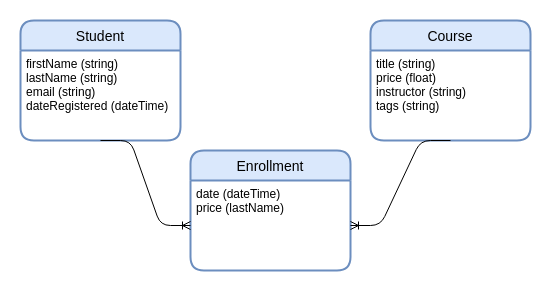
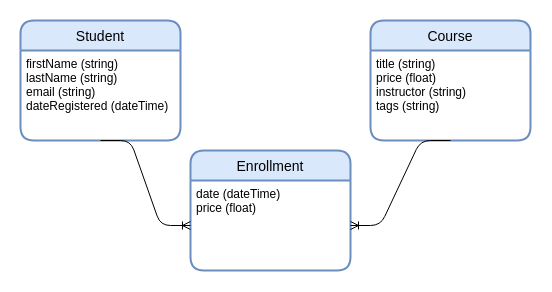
(243, 194) -> (243, 194)
